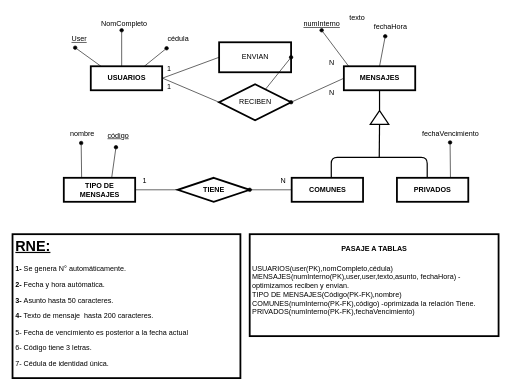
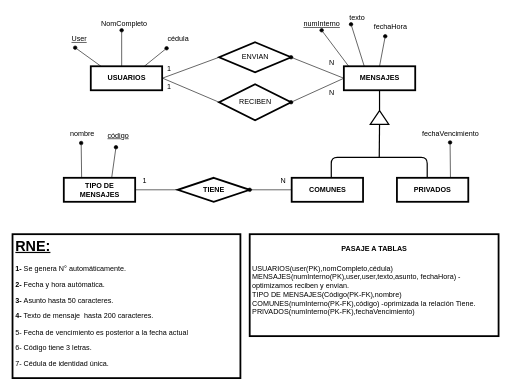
none -> (358, 45)
(255, 57) -> (255, 57)
(279, 73) -> (317, 68)
